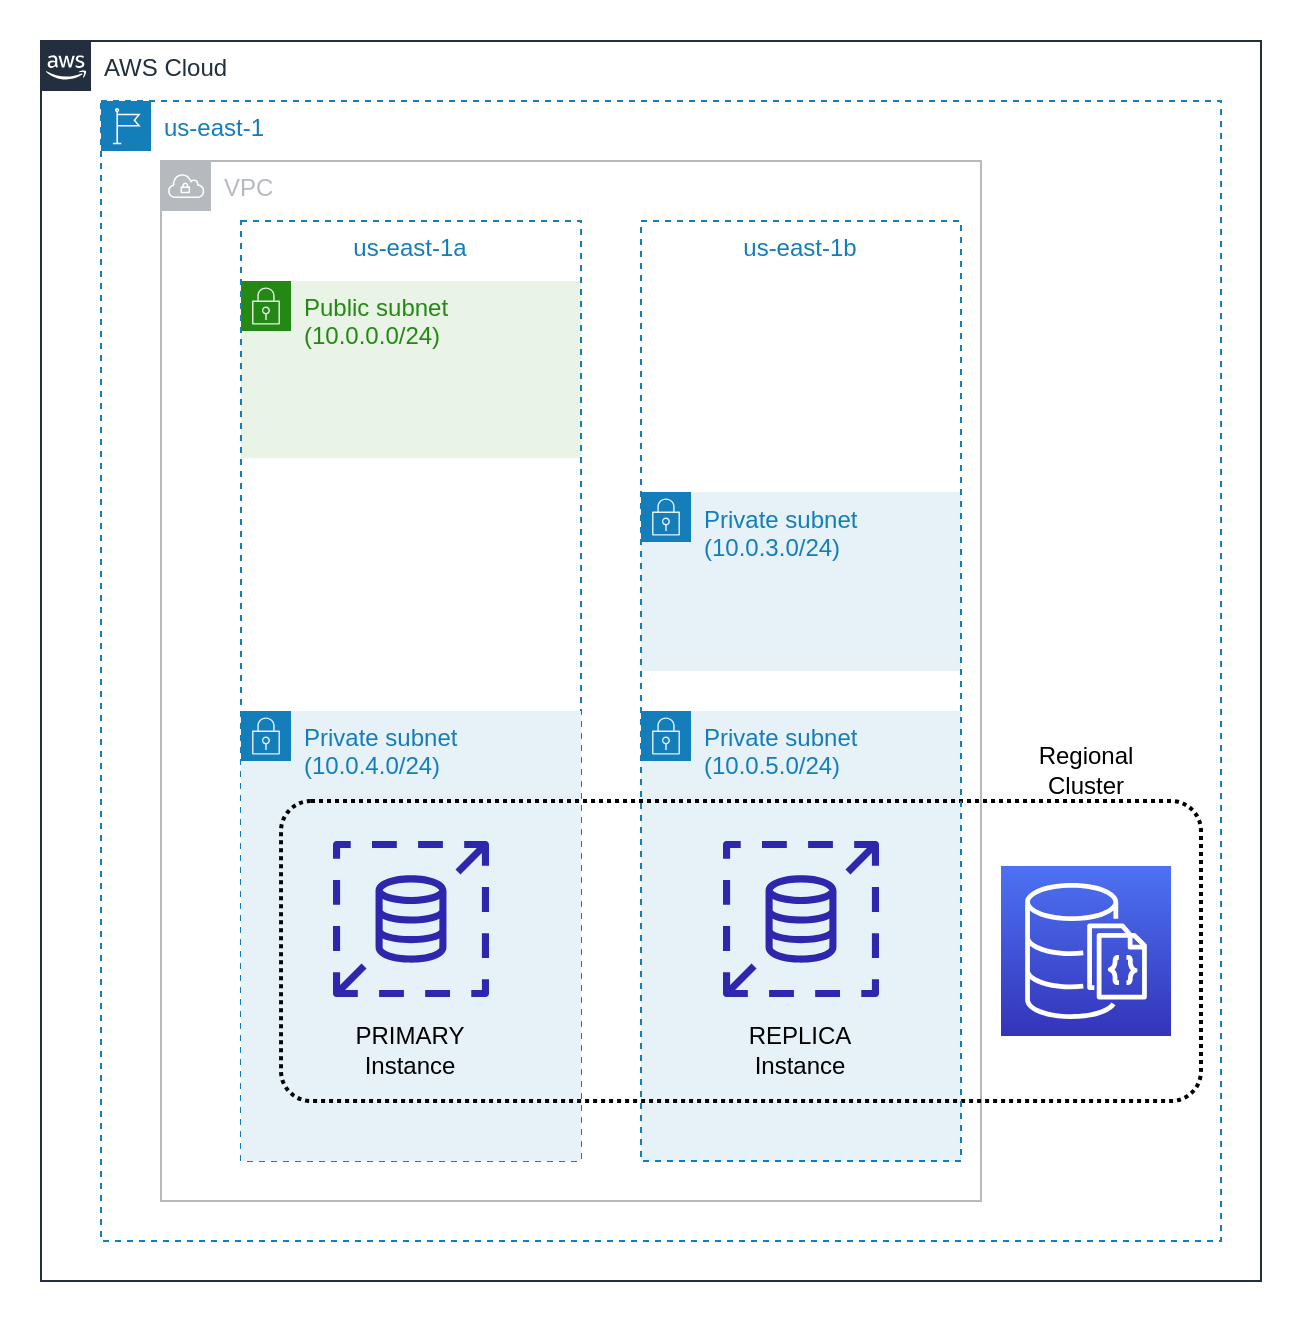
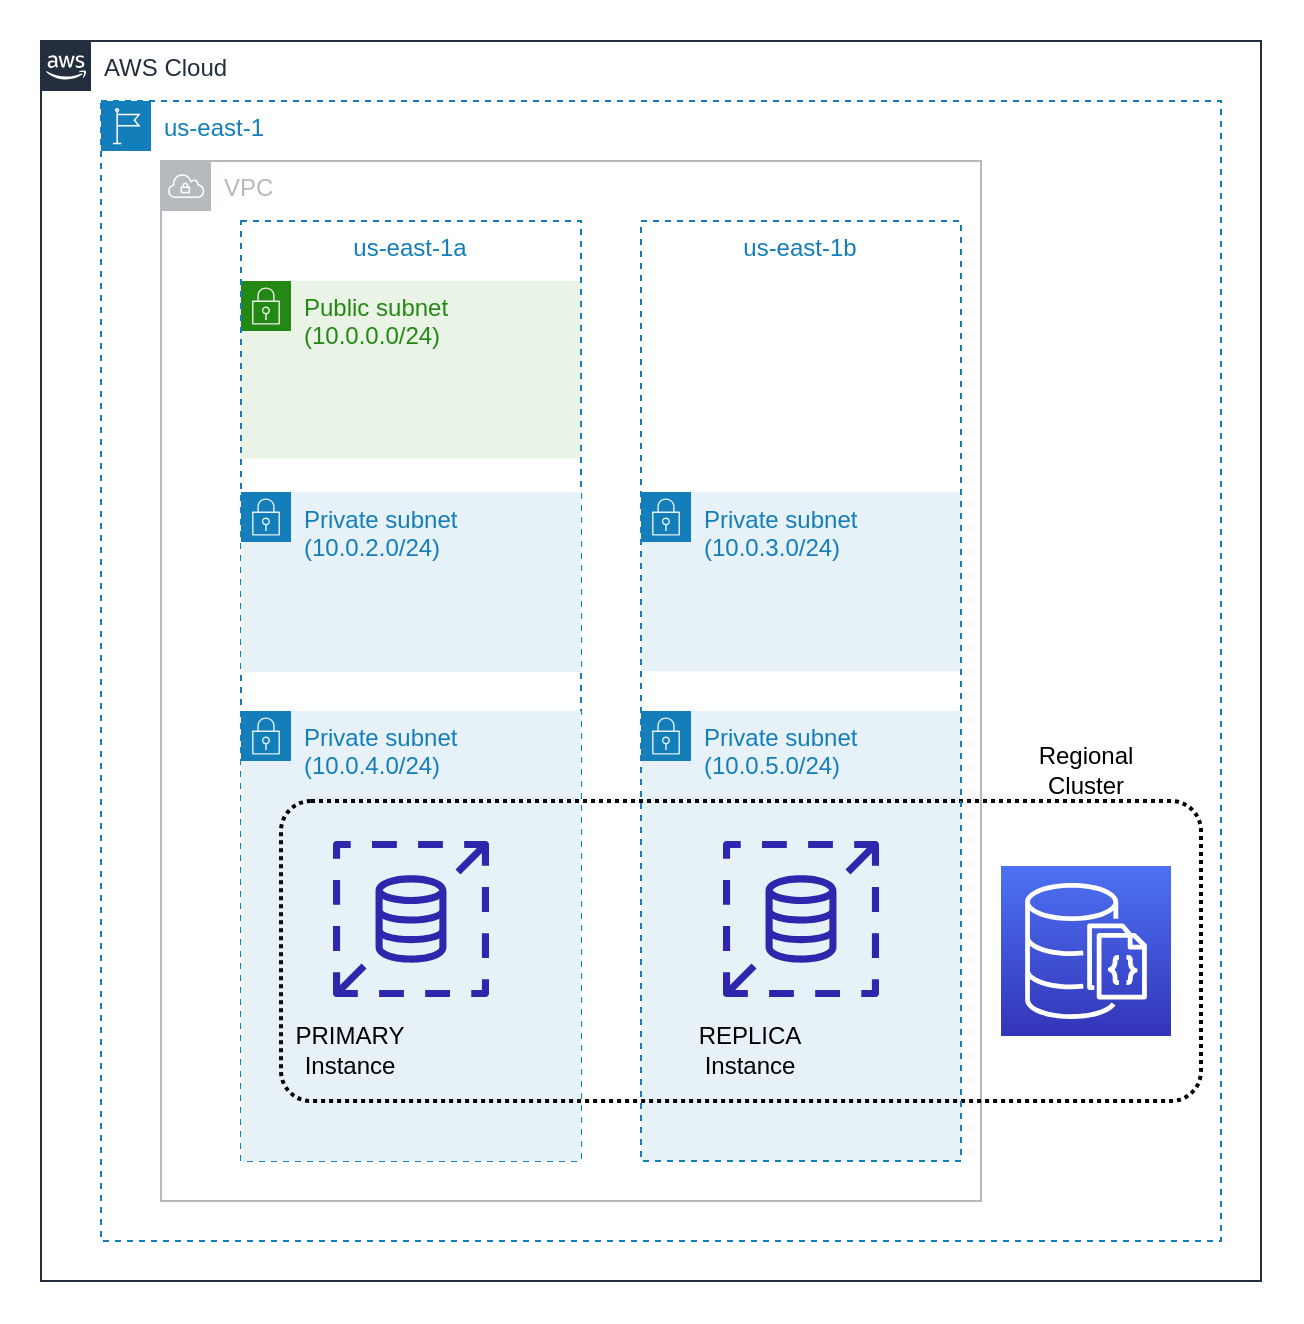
none -> (411, 582)
(411, 1051) -> (351, 1051)
(801, 1051) -> (751, 1051)
